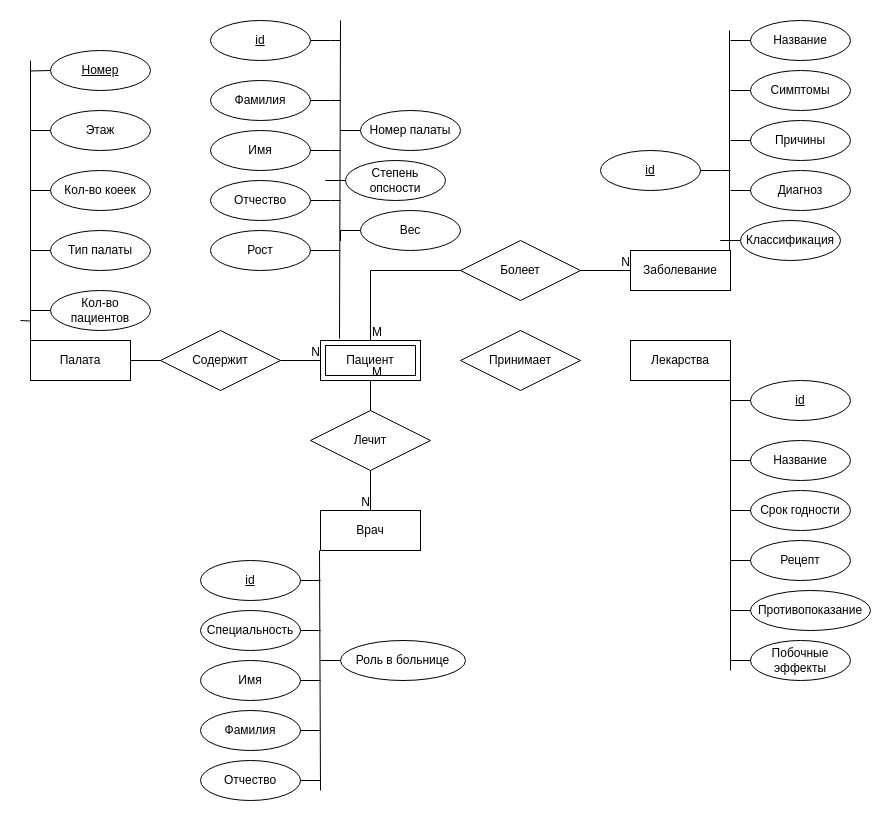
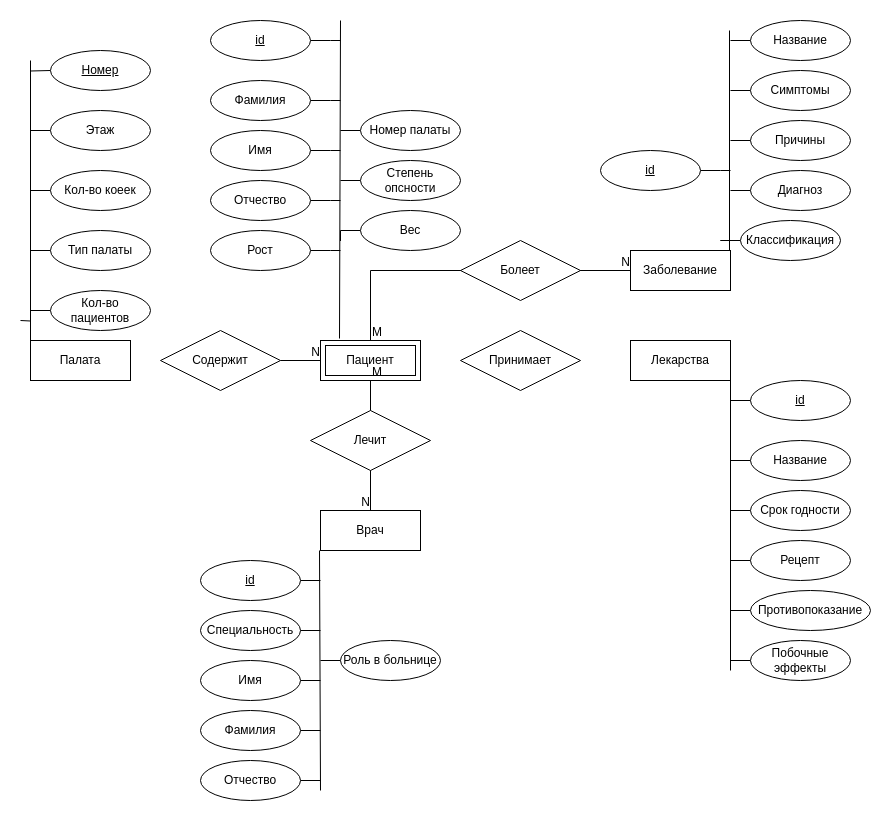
(396, 181) -> (411, 181)
(146, 361) -> none
(403, 661) -> (391, 661)
